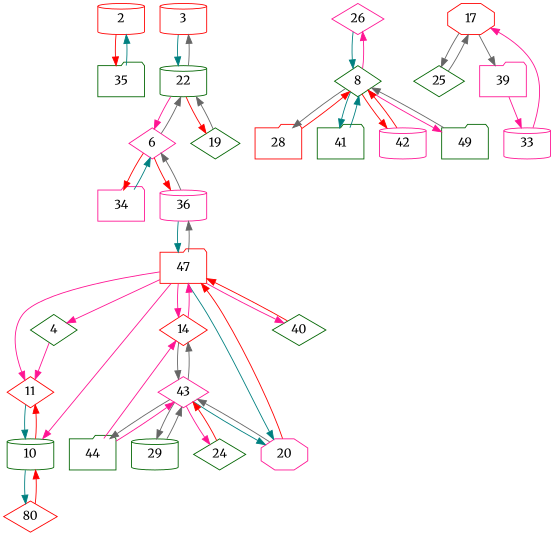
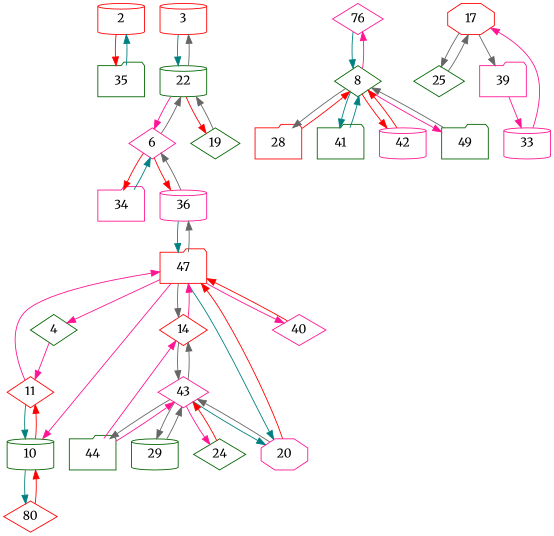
(358, 19) -> (358, 19)
(60, 294) -> (52, 297)
(178, 296) -> (178, 296)
(299, 330) -> (299, 330)
